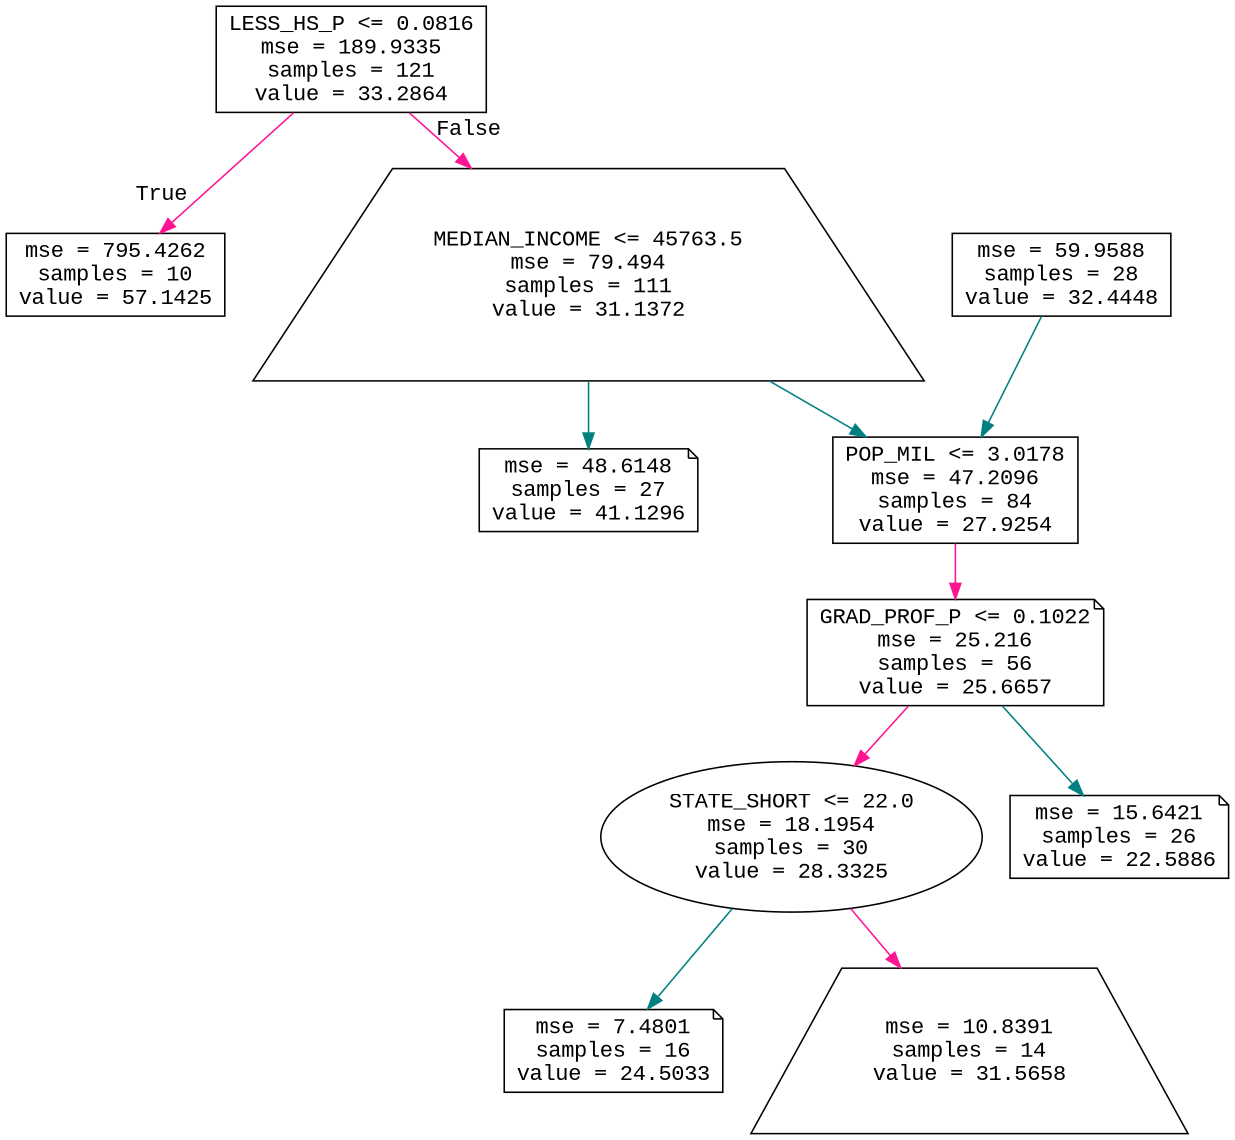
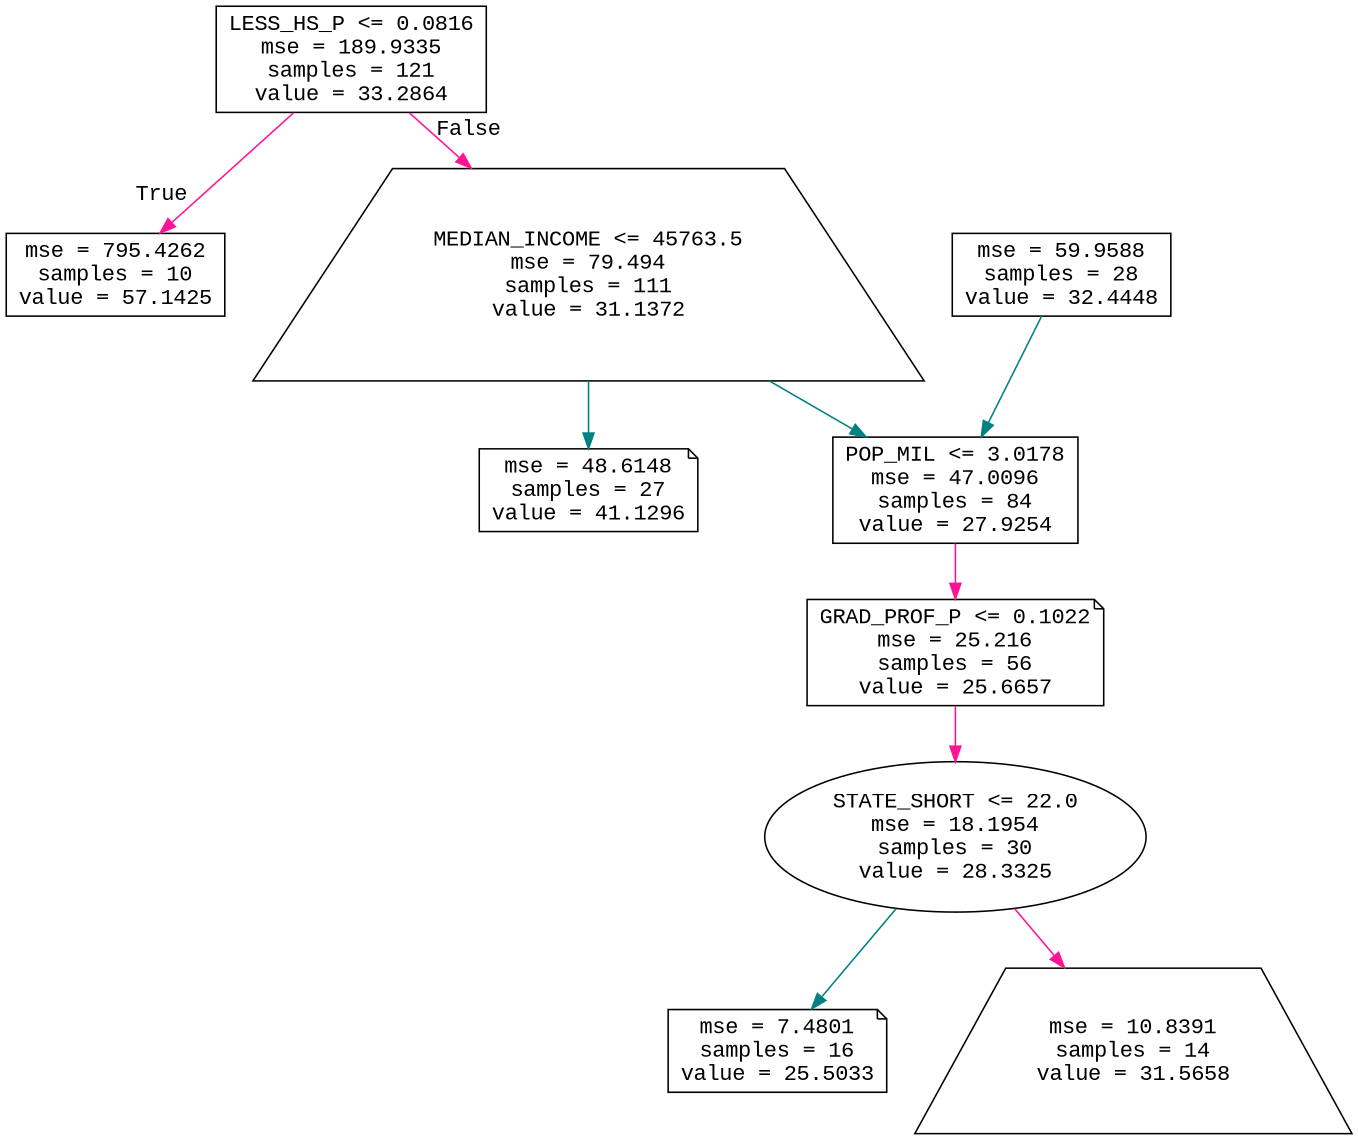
(955, 490) -> (955, 490)
(1119, 837) -> none
(614, 1051) -> (777, 1051)
